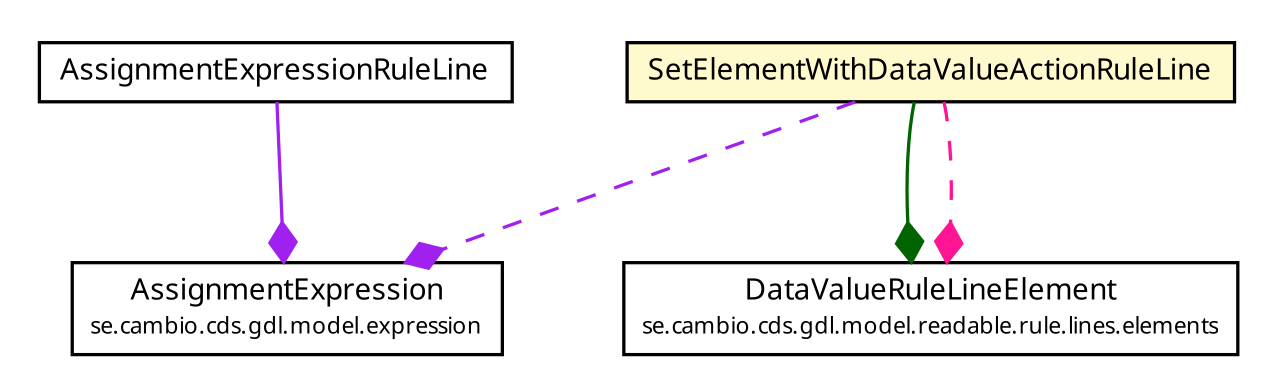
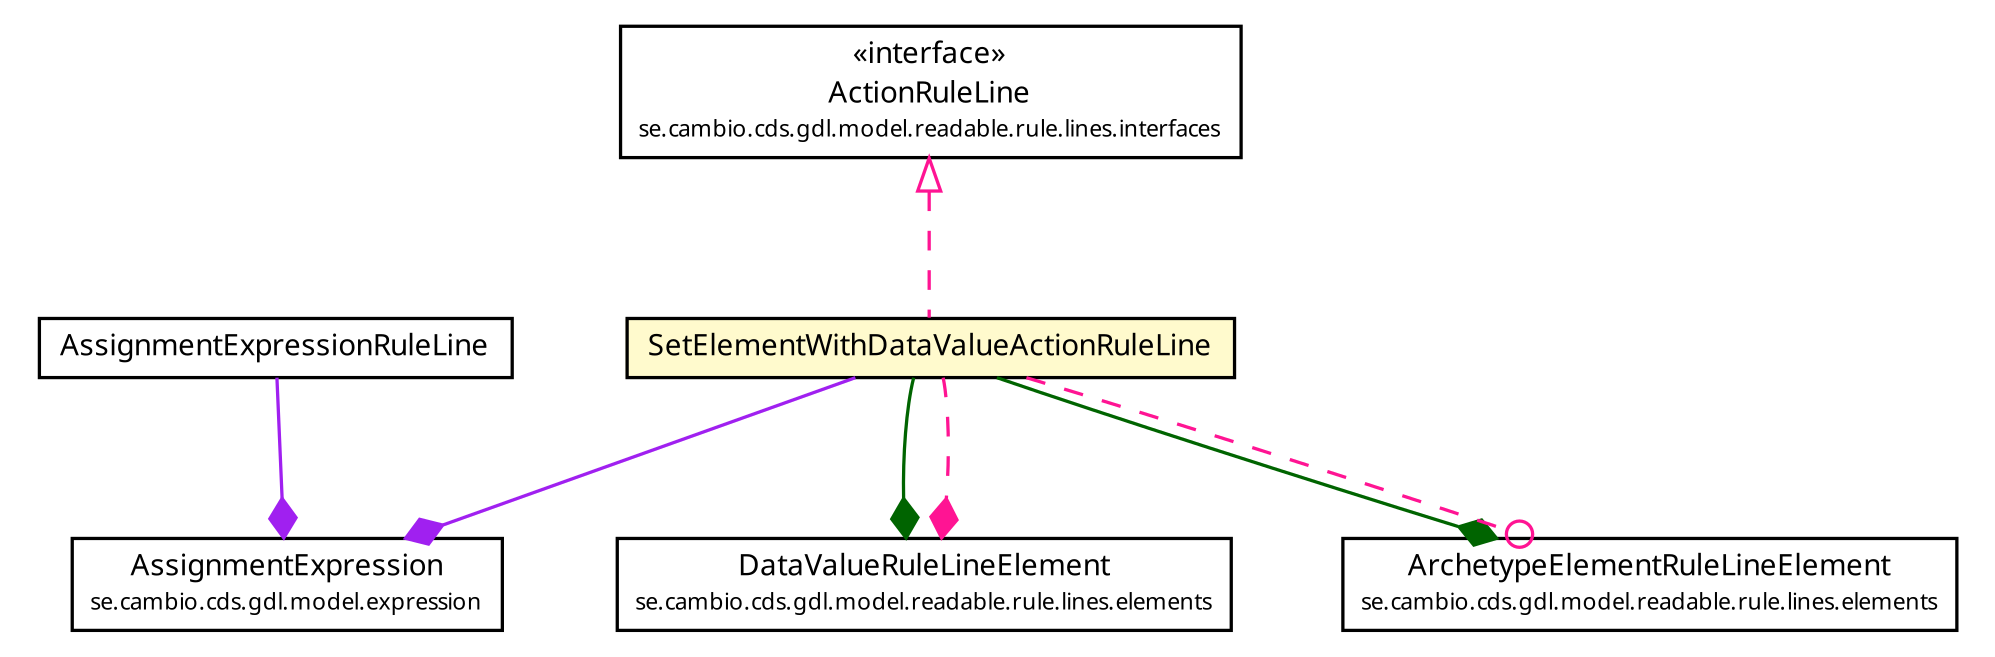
none -> (929, 92)
(649, 176) -> (649, 451)
none -> (1648, 584)
